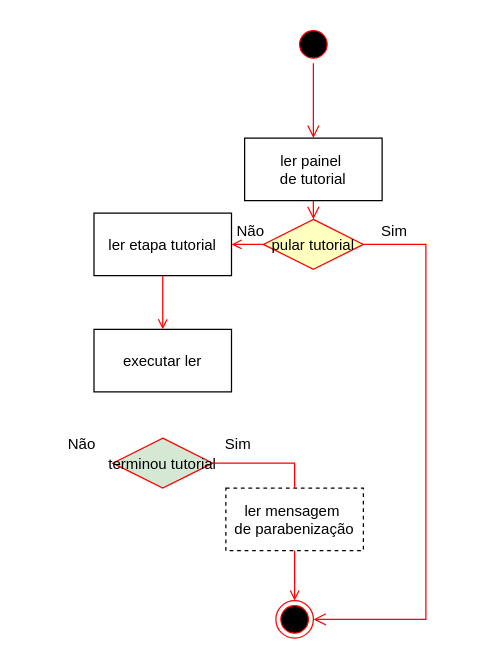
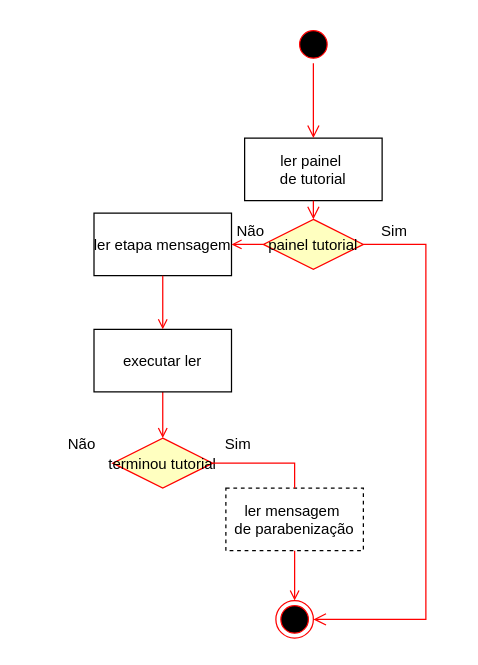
(162, 245) -> (162, 245)
(313, 245) -> (313, 245)
none -> (163, 413)
(163, 463) -> (163, 463)
